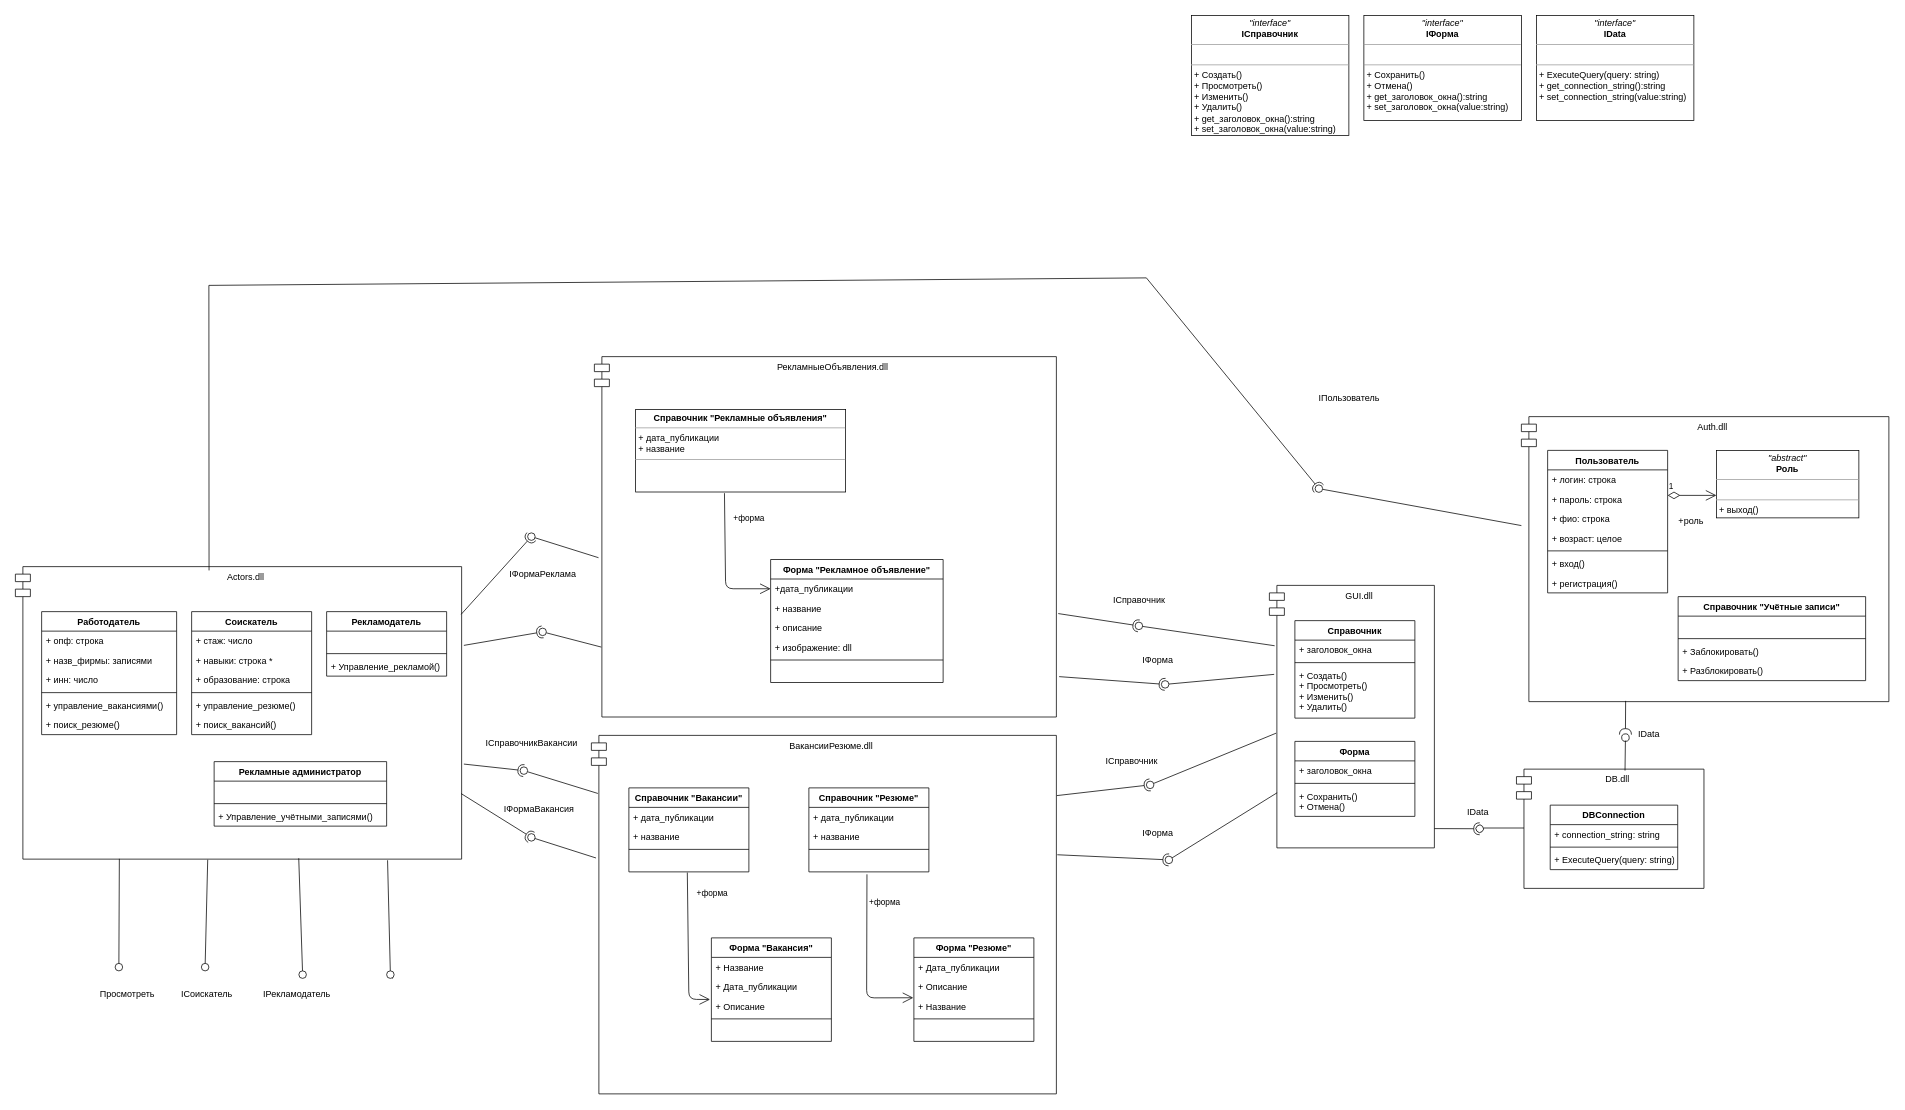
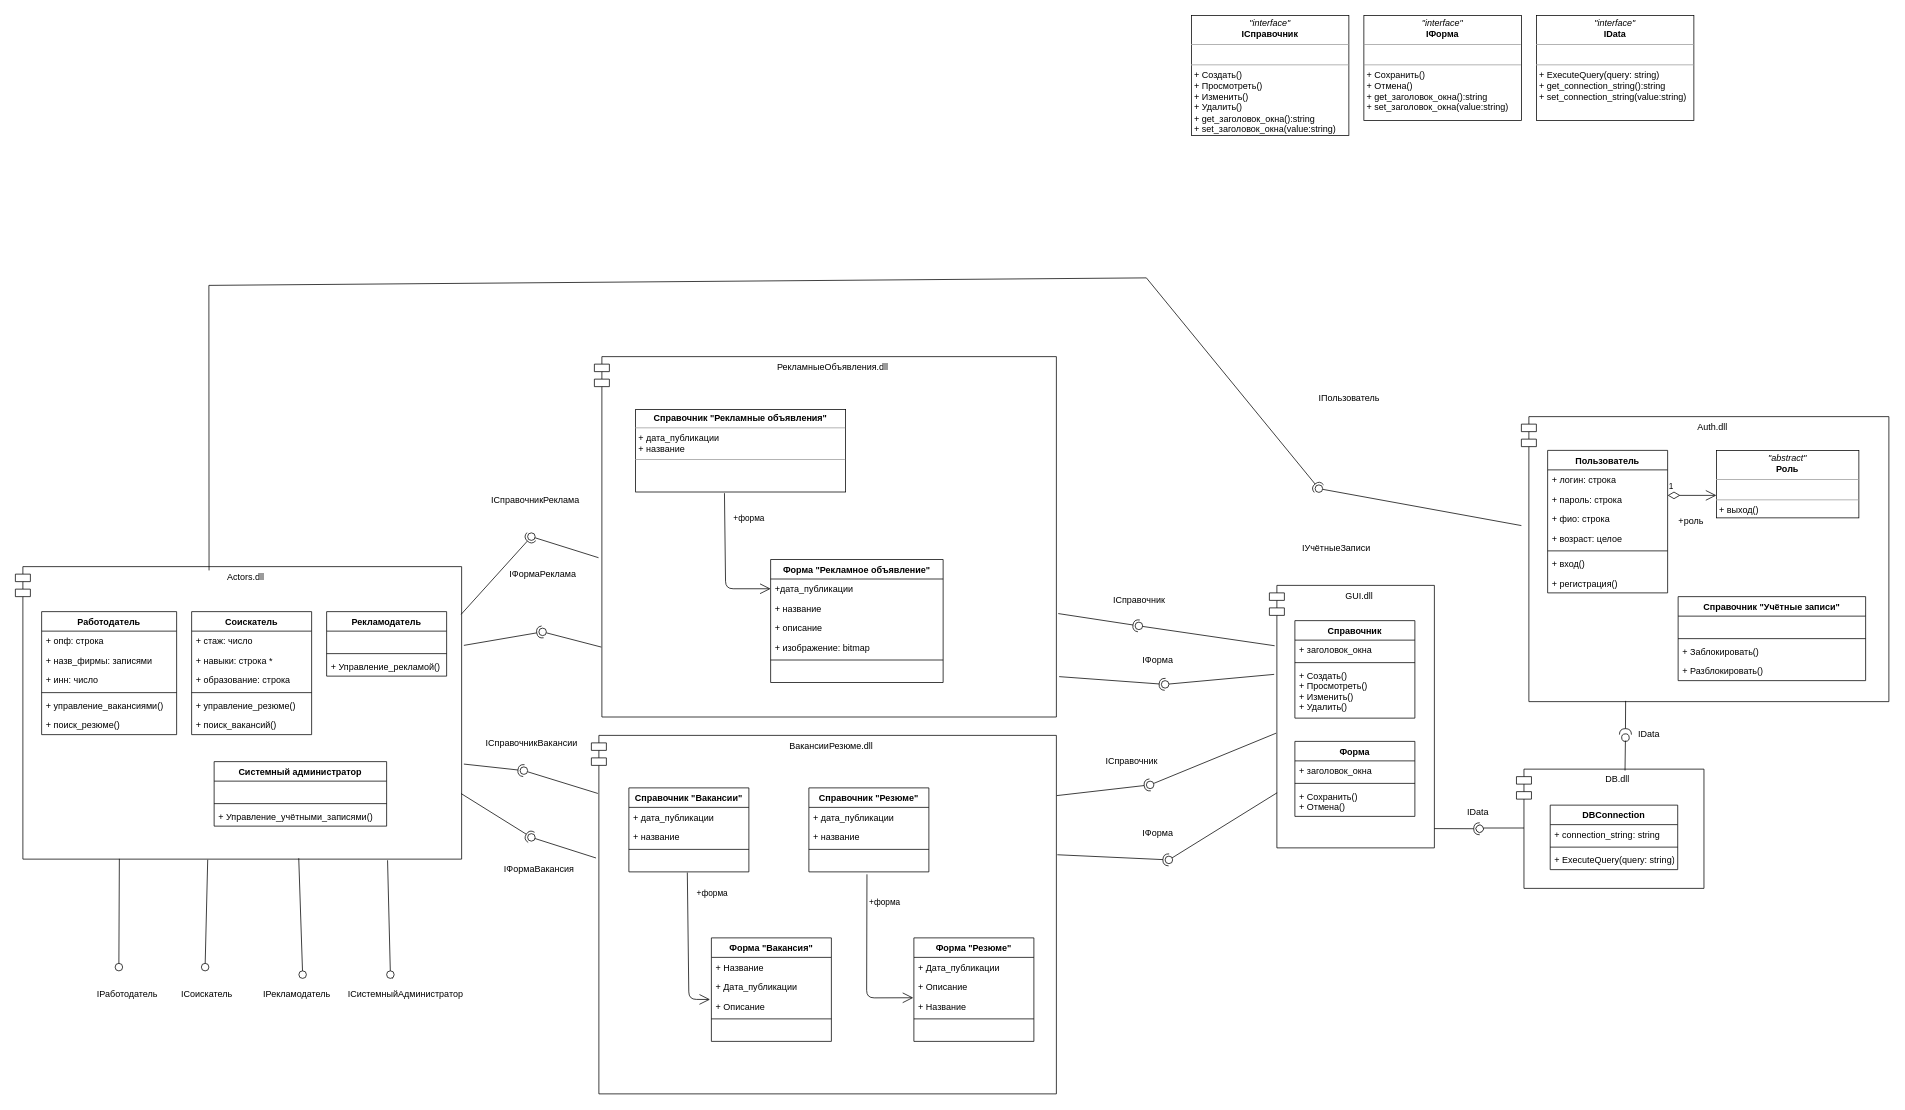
none -> (535, 500)
none -> (1336, 548)
(814, 648) -> (823, 648)
(300, 772) -> (300, 772)
(539, 809) -> (539, 869)
(128, 994) -> (128, 994)
none -> (405, 994)
